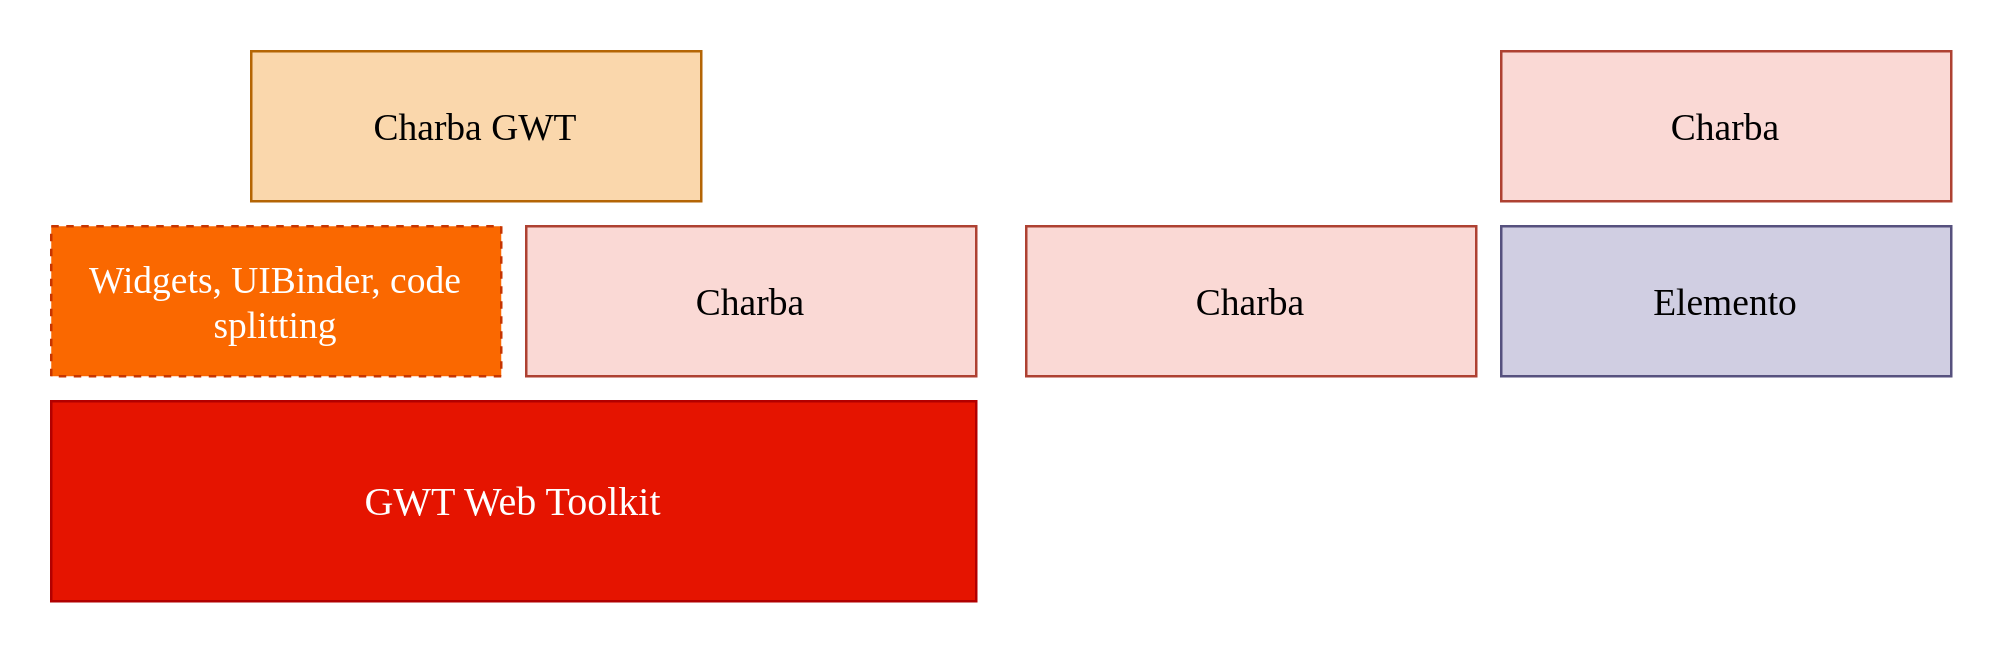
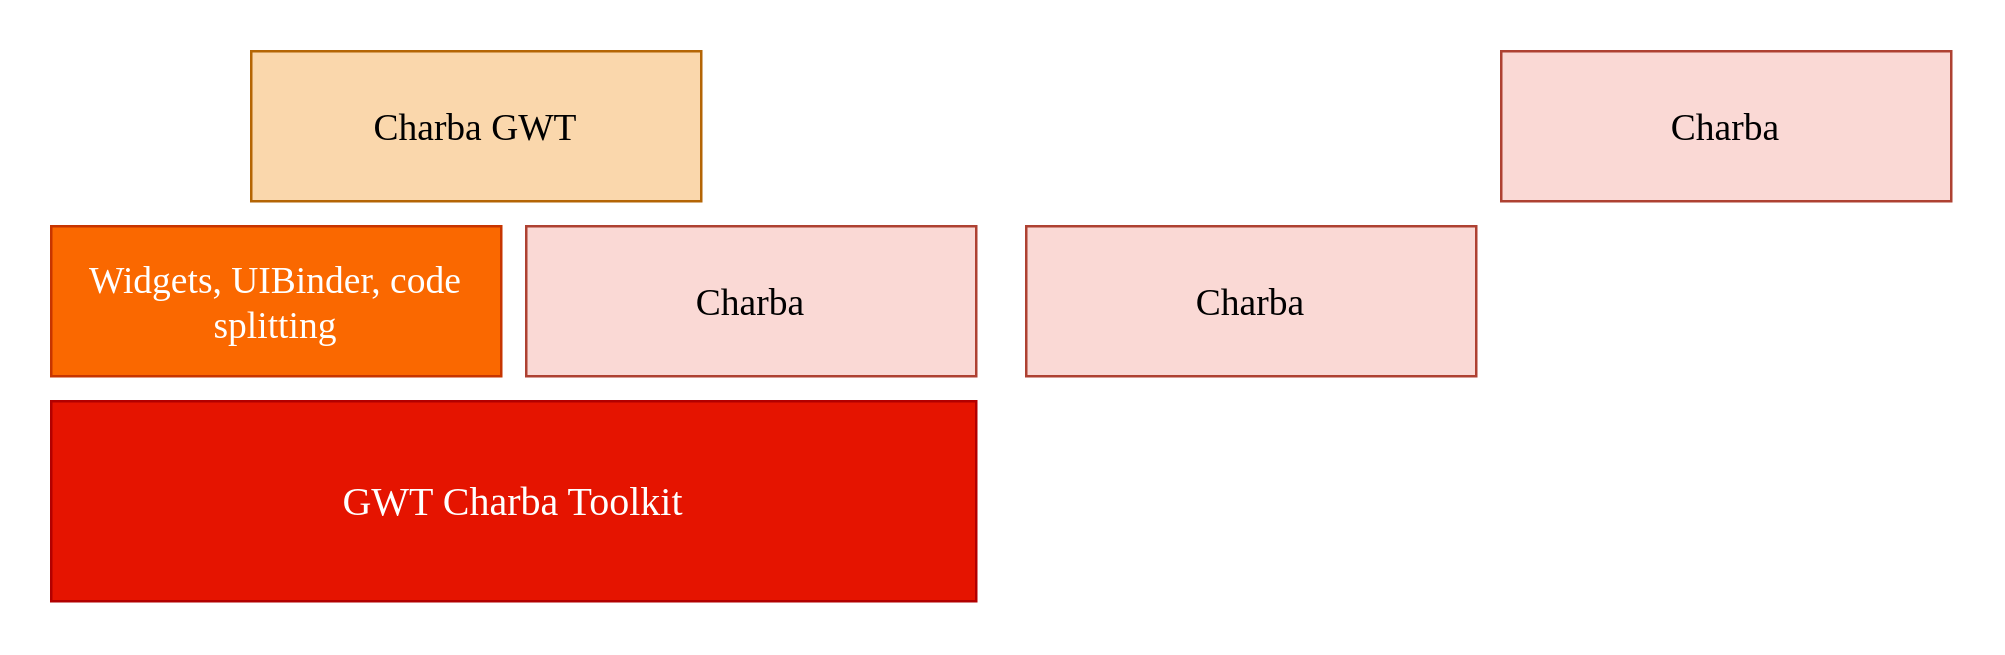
(276, 301) -> (276, 301)
(1726, 301) -> none
(514, 501) -> (514, 501)
